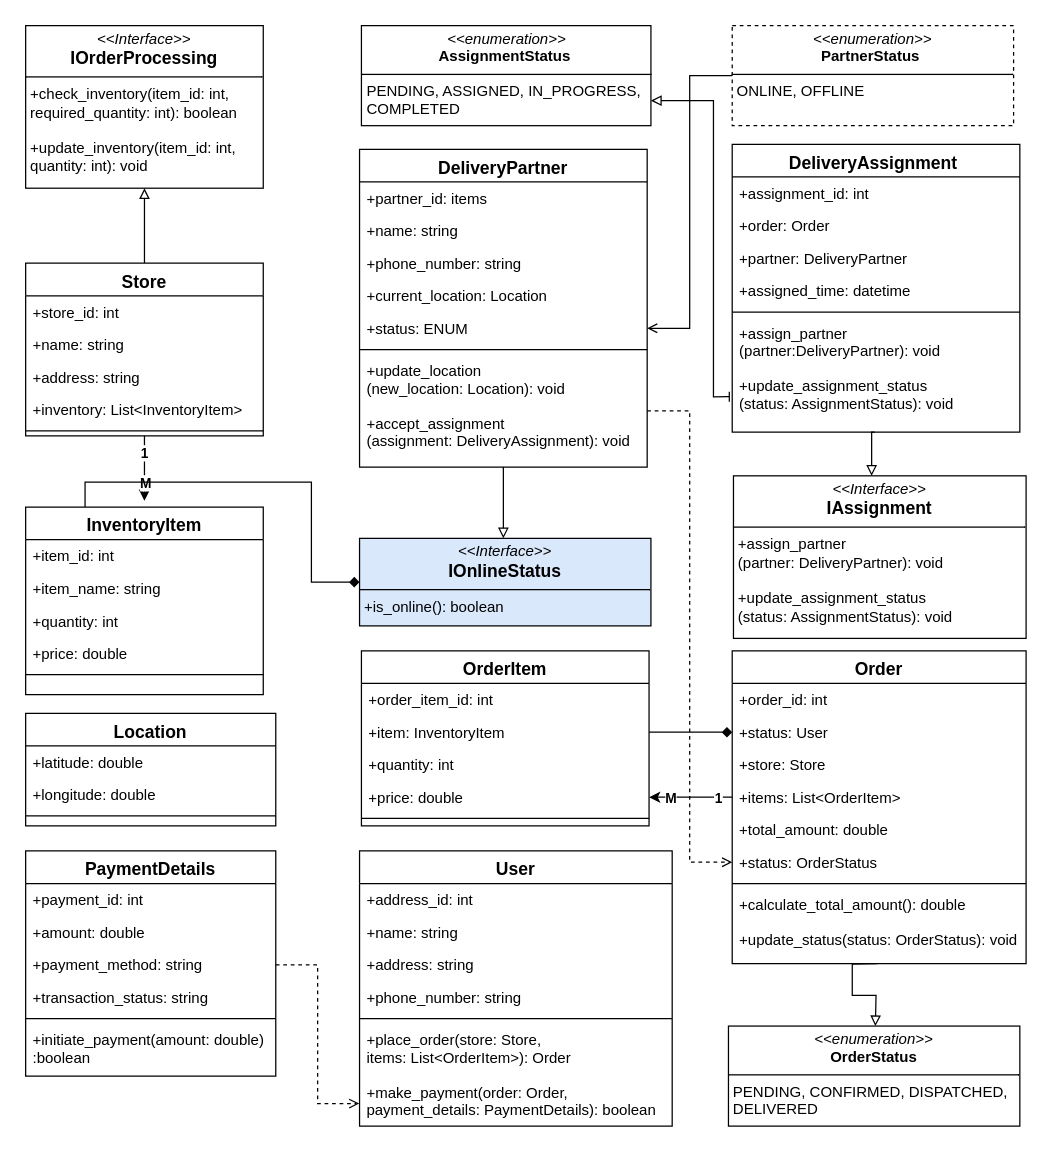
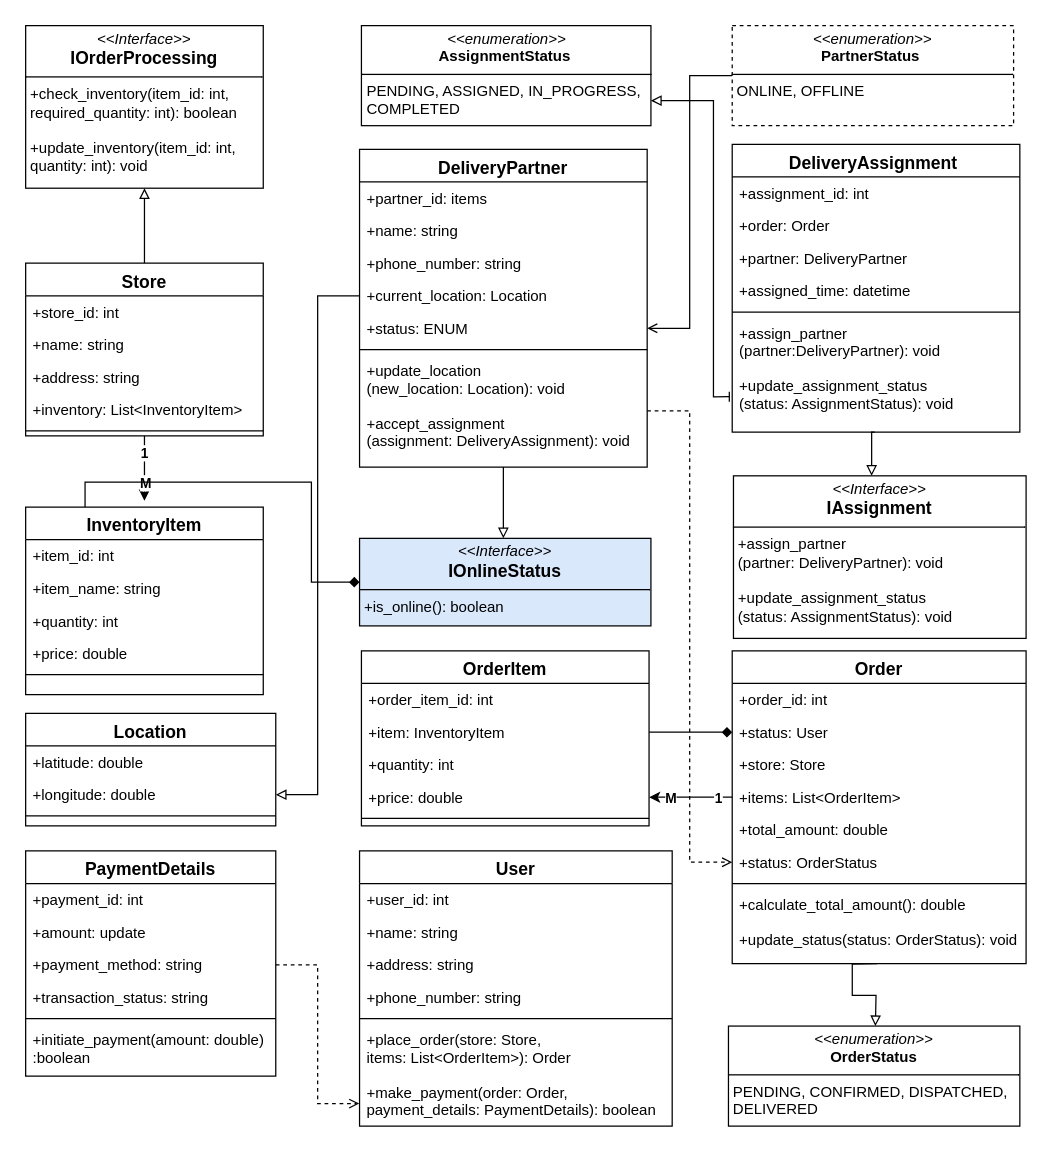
none -> (318, 541)
(426, 900) -> (413, 900)
(90, 933) -> (92, 933)
